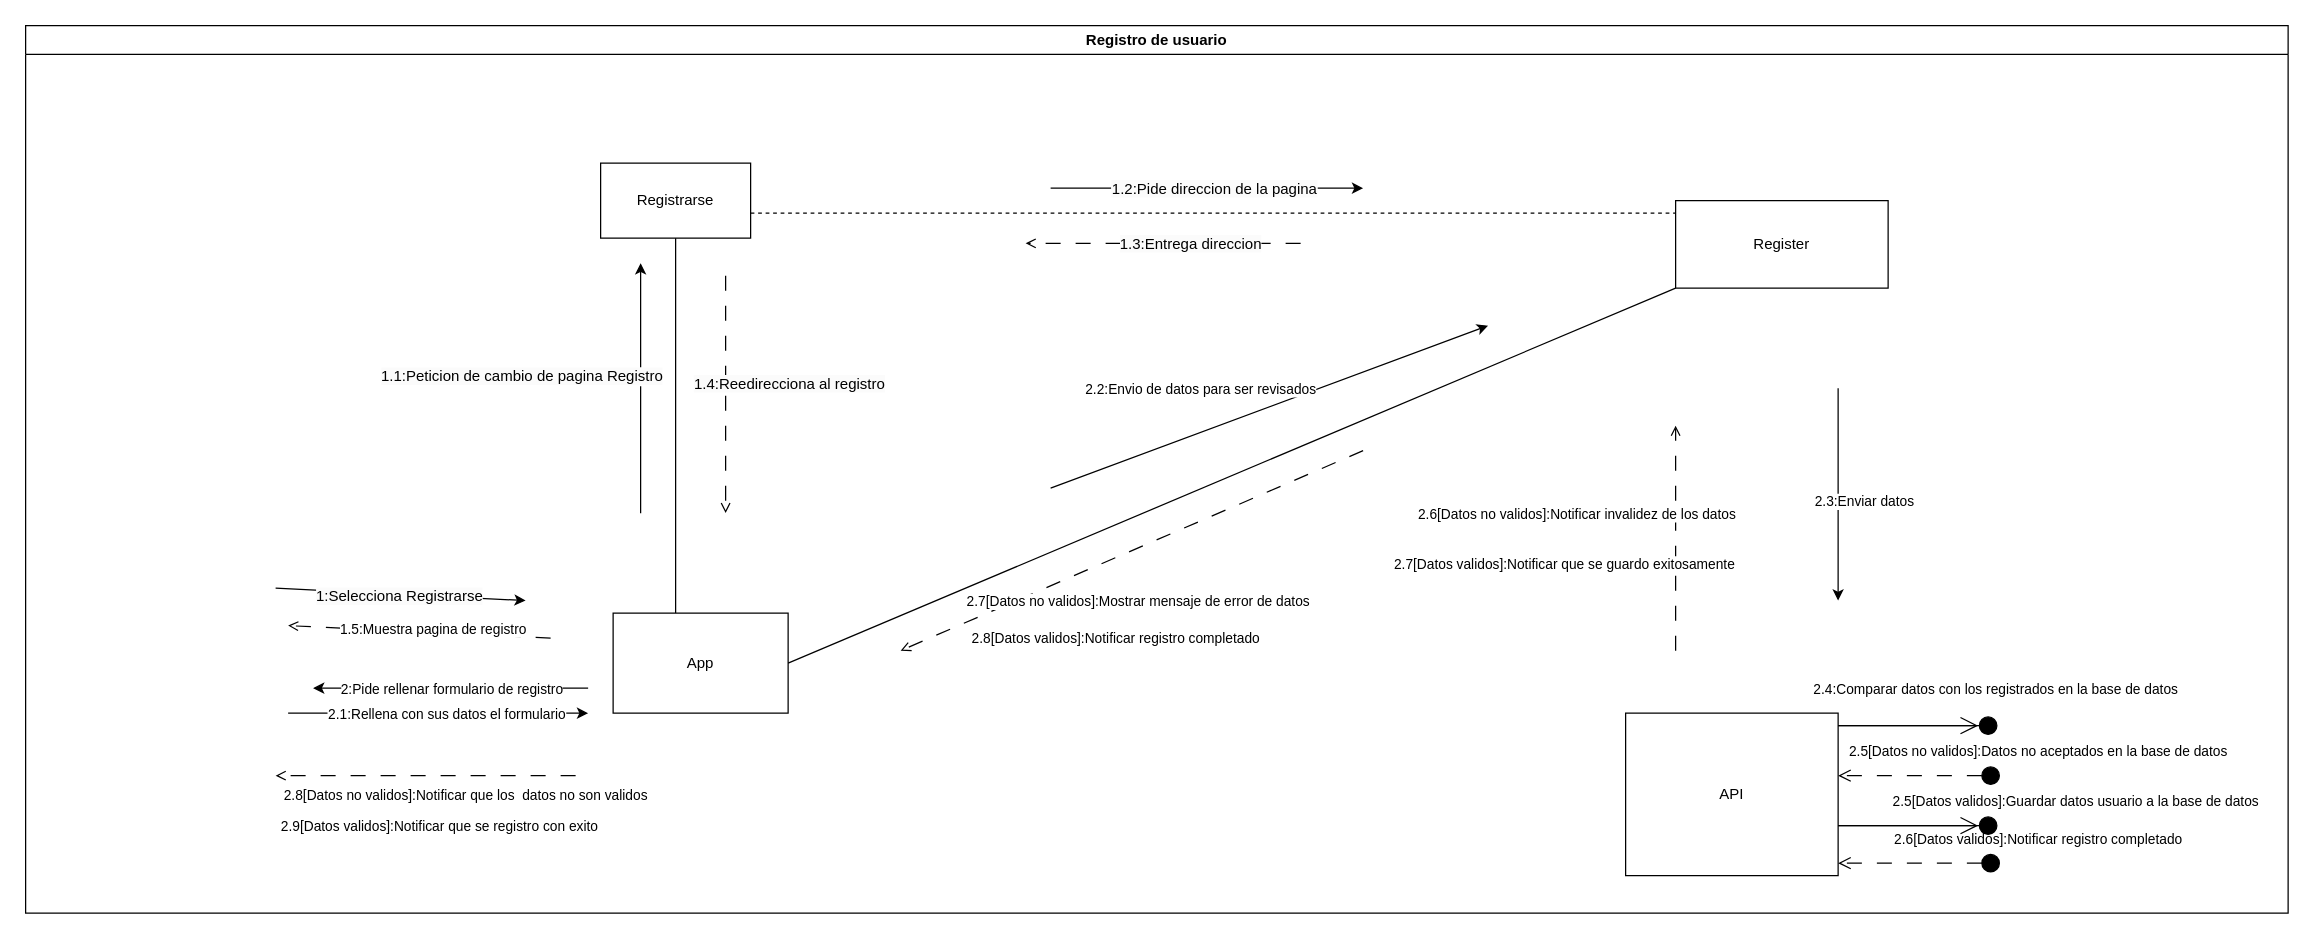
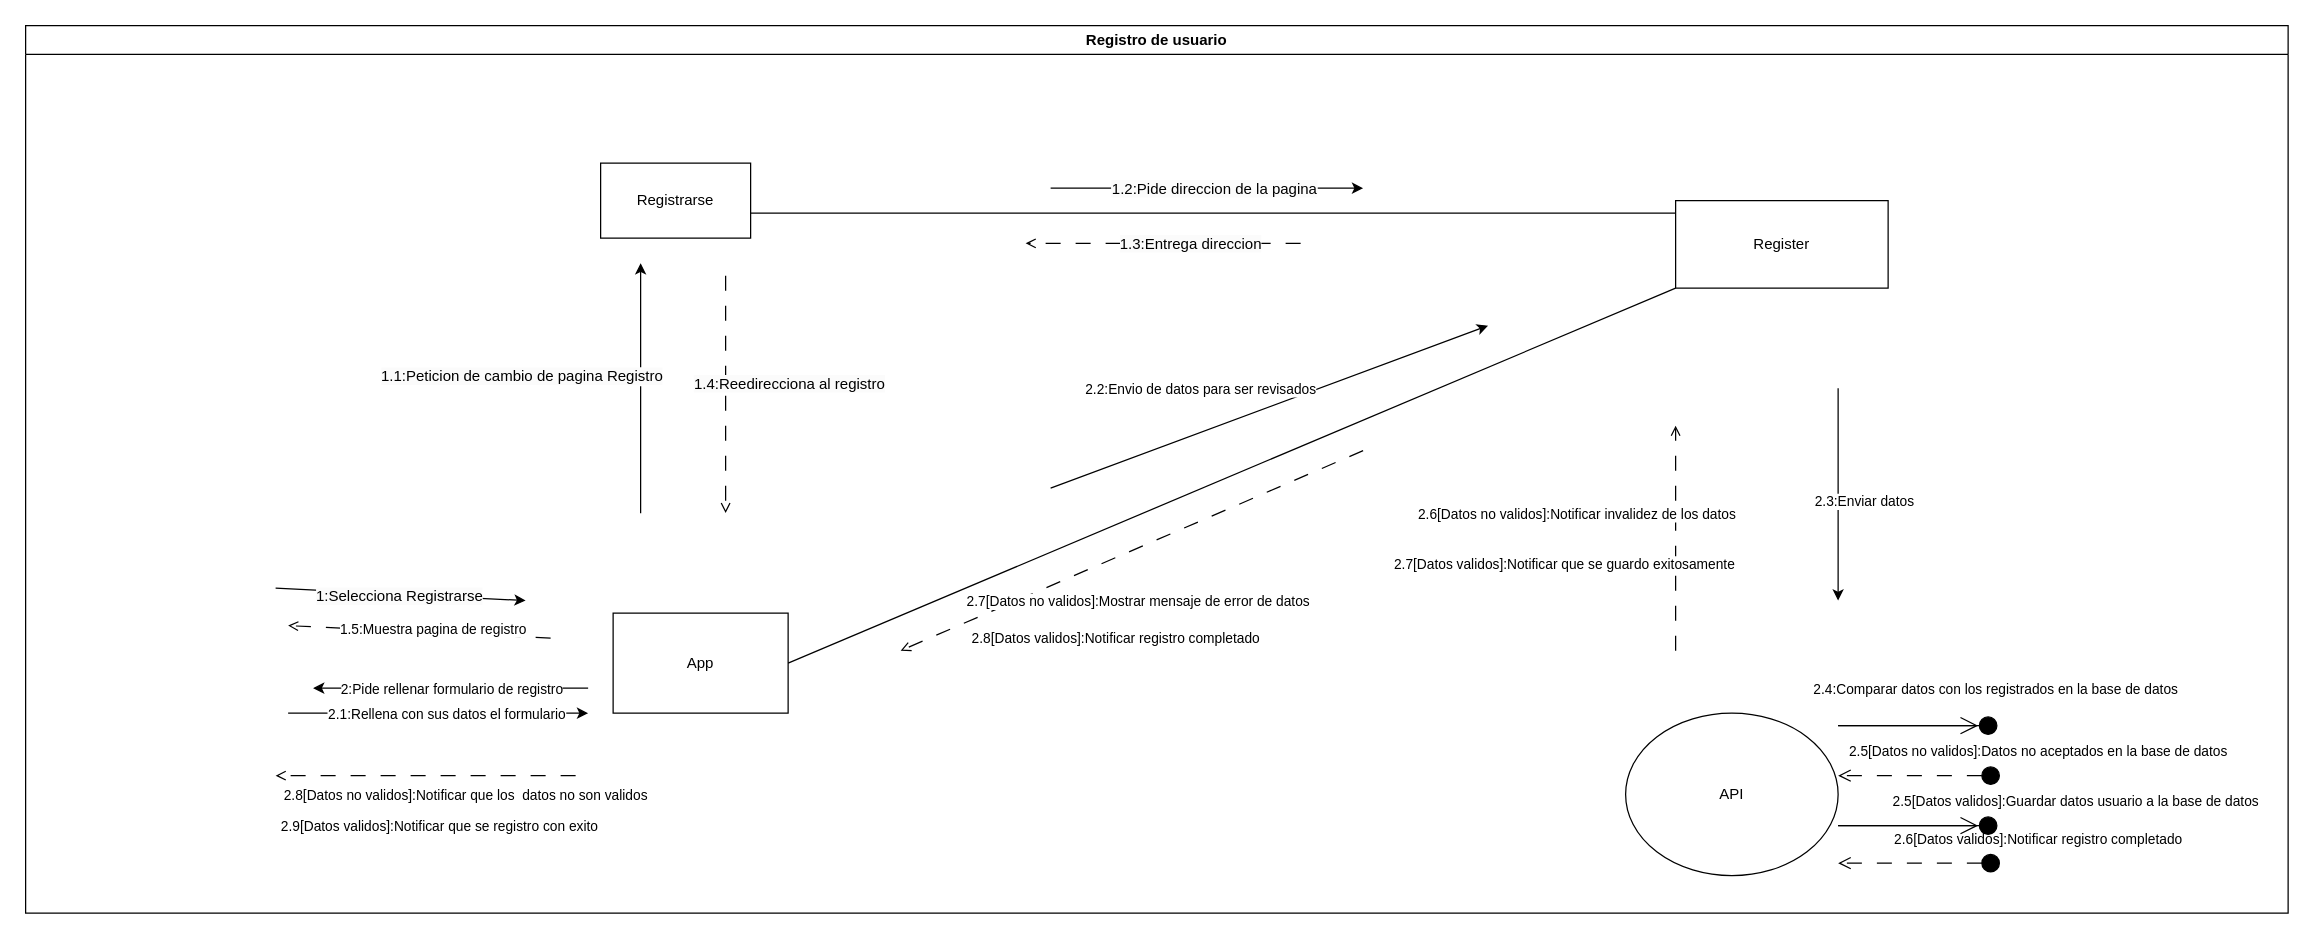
(1212, 213) -> (1212, 213)
(676, 426) -> none
(1732, 794) -> (1732, 794)
